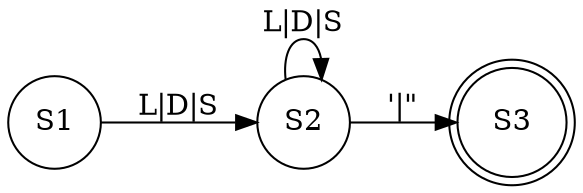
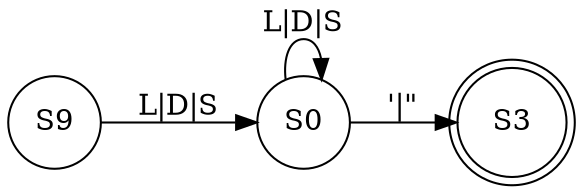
(55, 122) -> (55, 122)
(304, 122) -> (304, 122)
